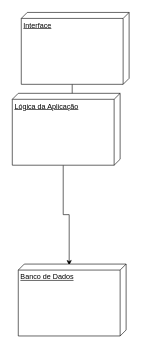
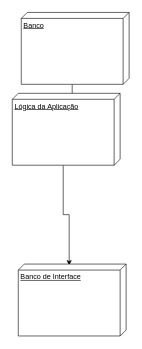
(42, 26) -> (34, 26)
(47, 278) -> (55, 278)
